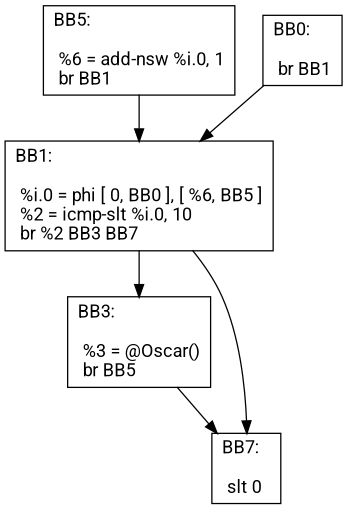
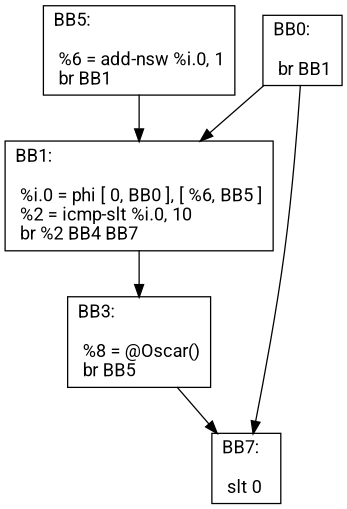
(77, 234) -> (77, 234)
(234, 331) -> (284, 254)
(139, 352) -> (139, 352)
